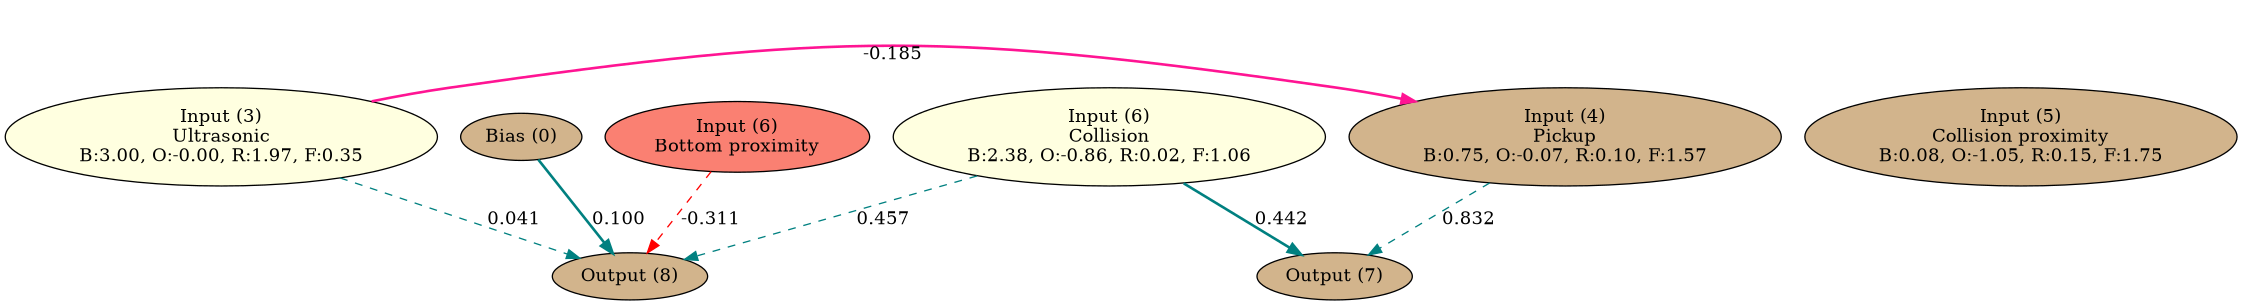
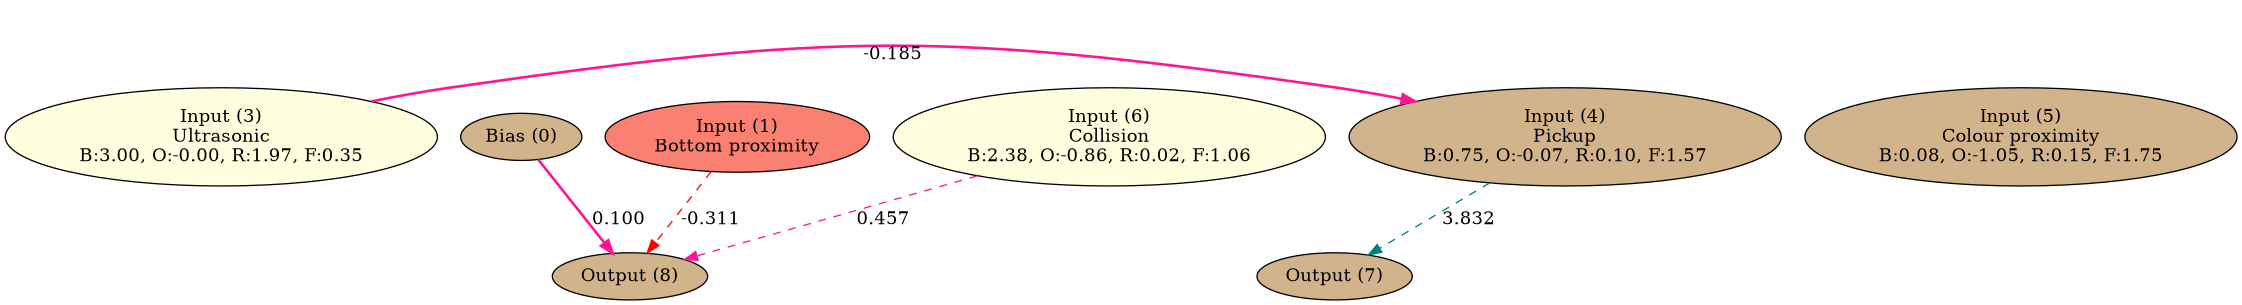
(737, 137) -> (737, 137)
(2021, 137) -> (2021, 137)
(571, 201) -> (571, 201)
(454, 216) -> none
(837, 216) -> (837, 216)
(1237, 216) -> none
(1469, 219) -> (1469, 219)
